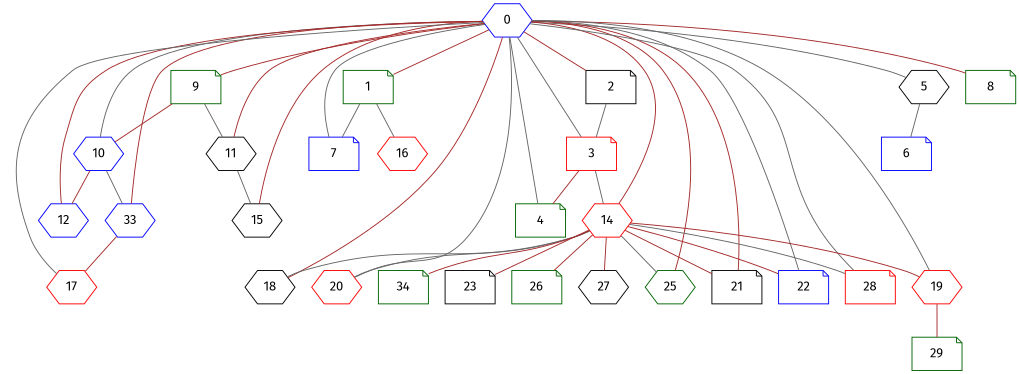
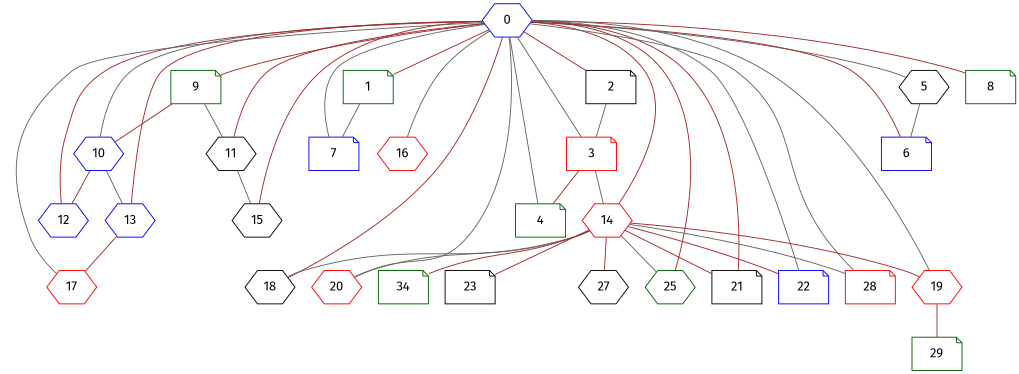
none -> (735, 40)
(385, 121) -> (438, 75)
(130, 220) -> (130, 220)
(537, 287) -> none
